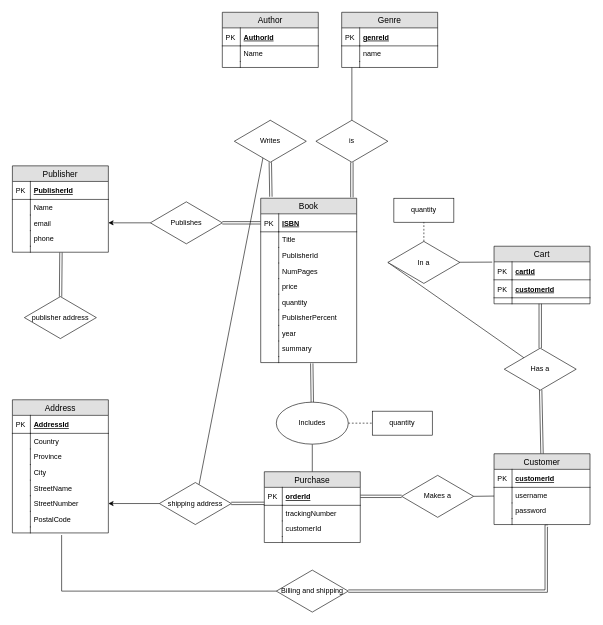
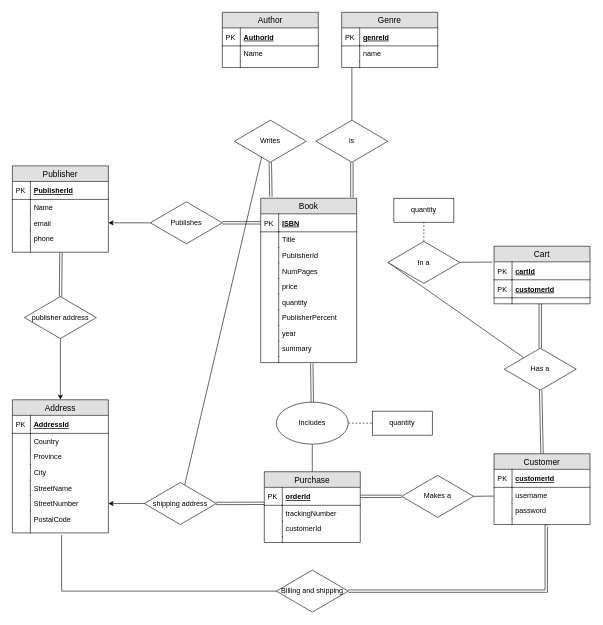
none -> (60, 367)
(195, 504) -> (180, 504)
